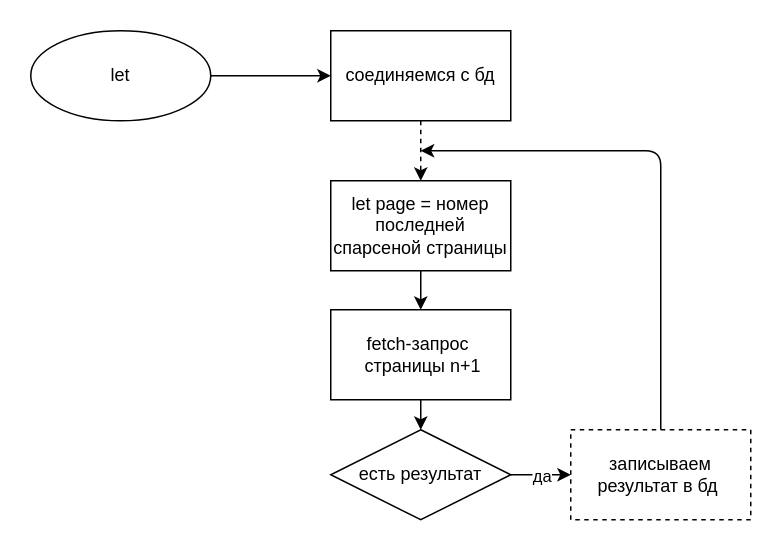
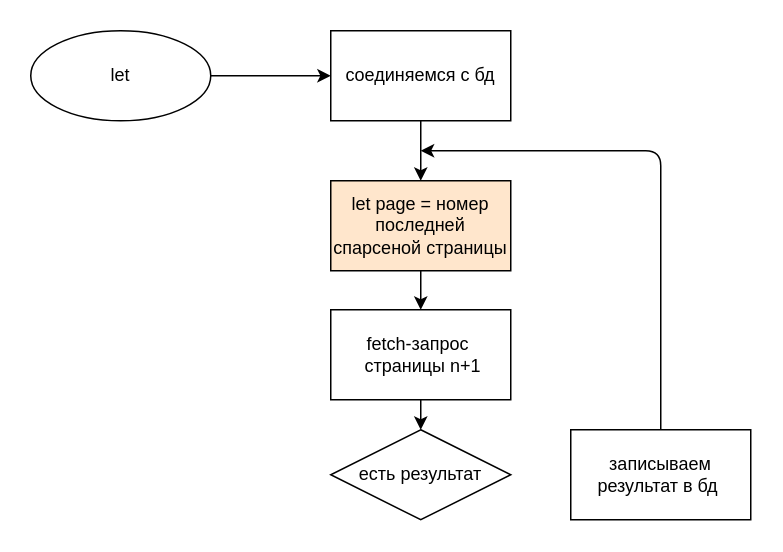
(421, 145) -> (421, 145)
(421, 226) -> (421, 226)
(536, 475) -> none
(661, 475) -> (661, 475)
